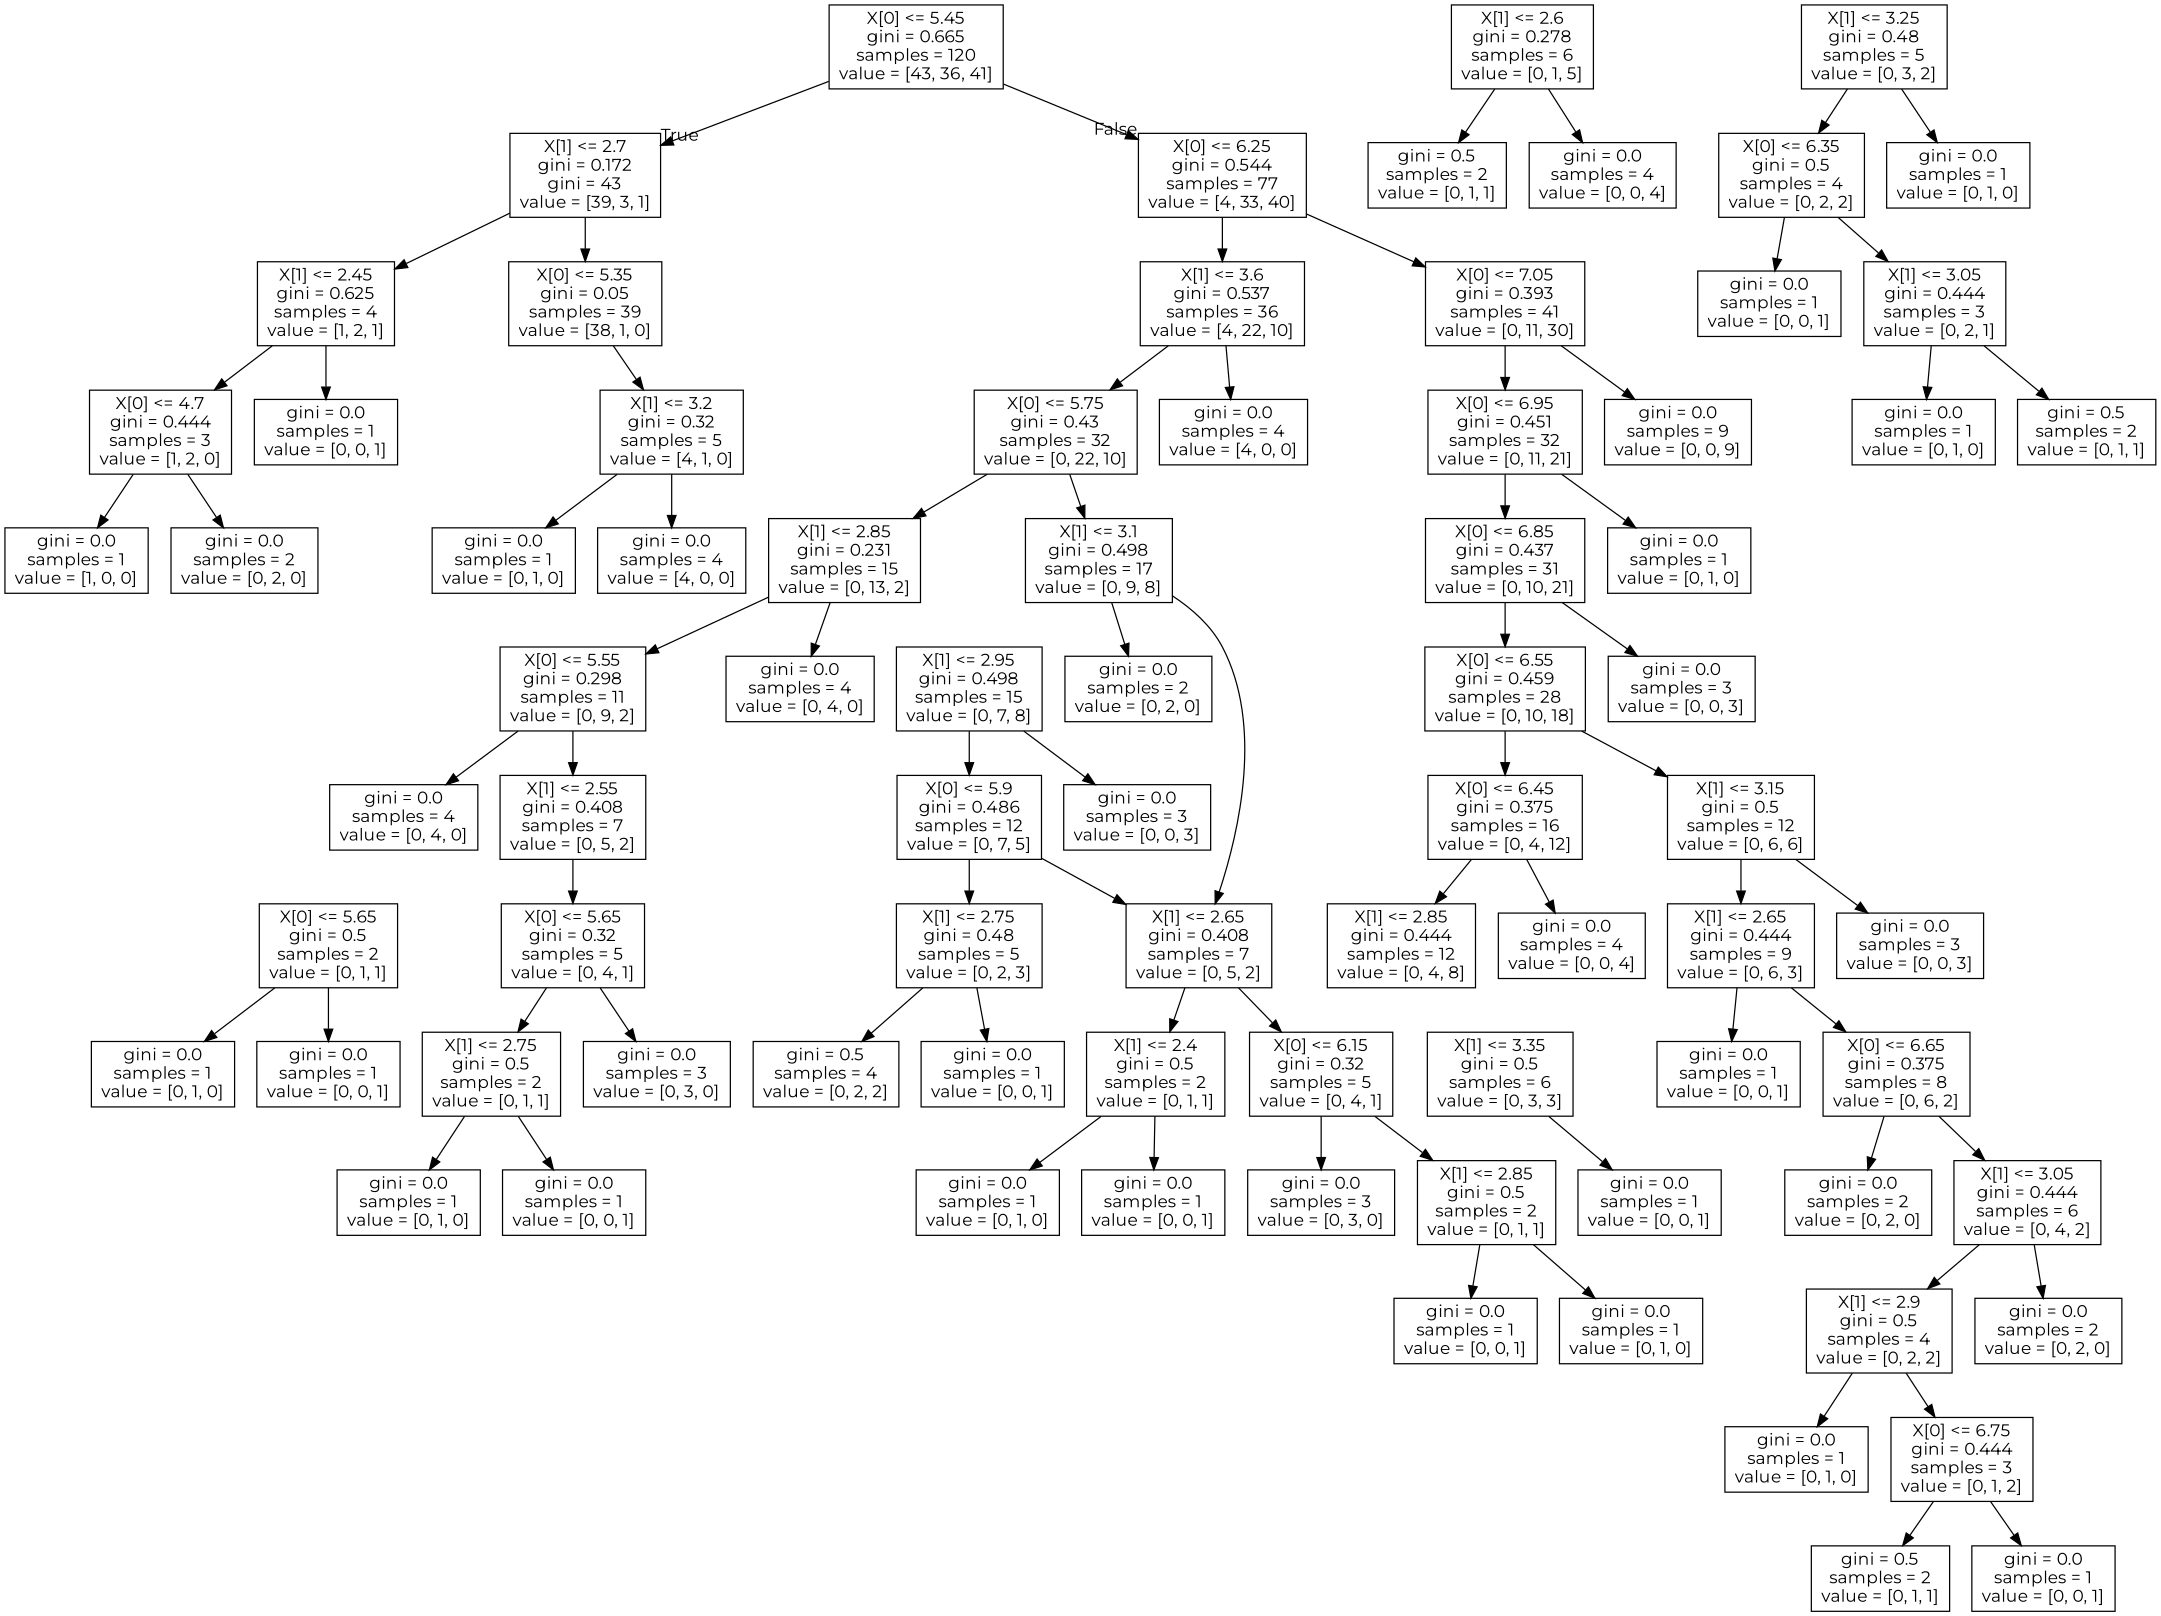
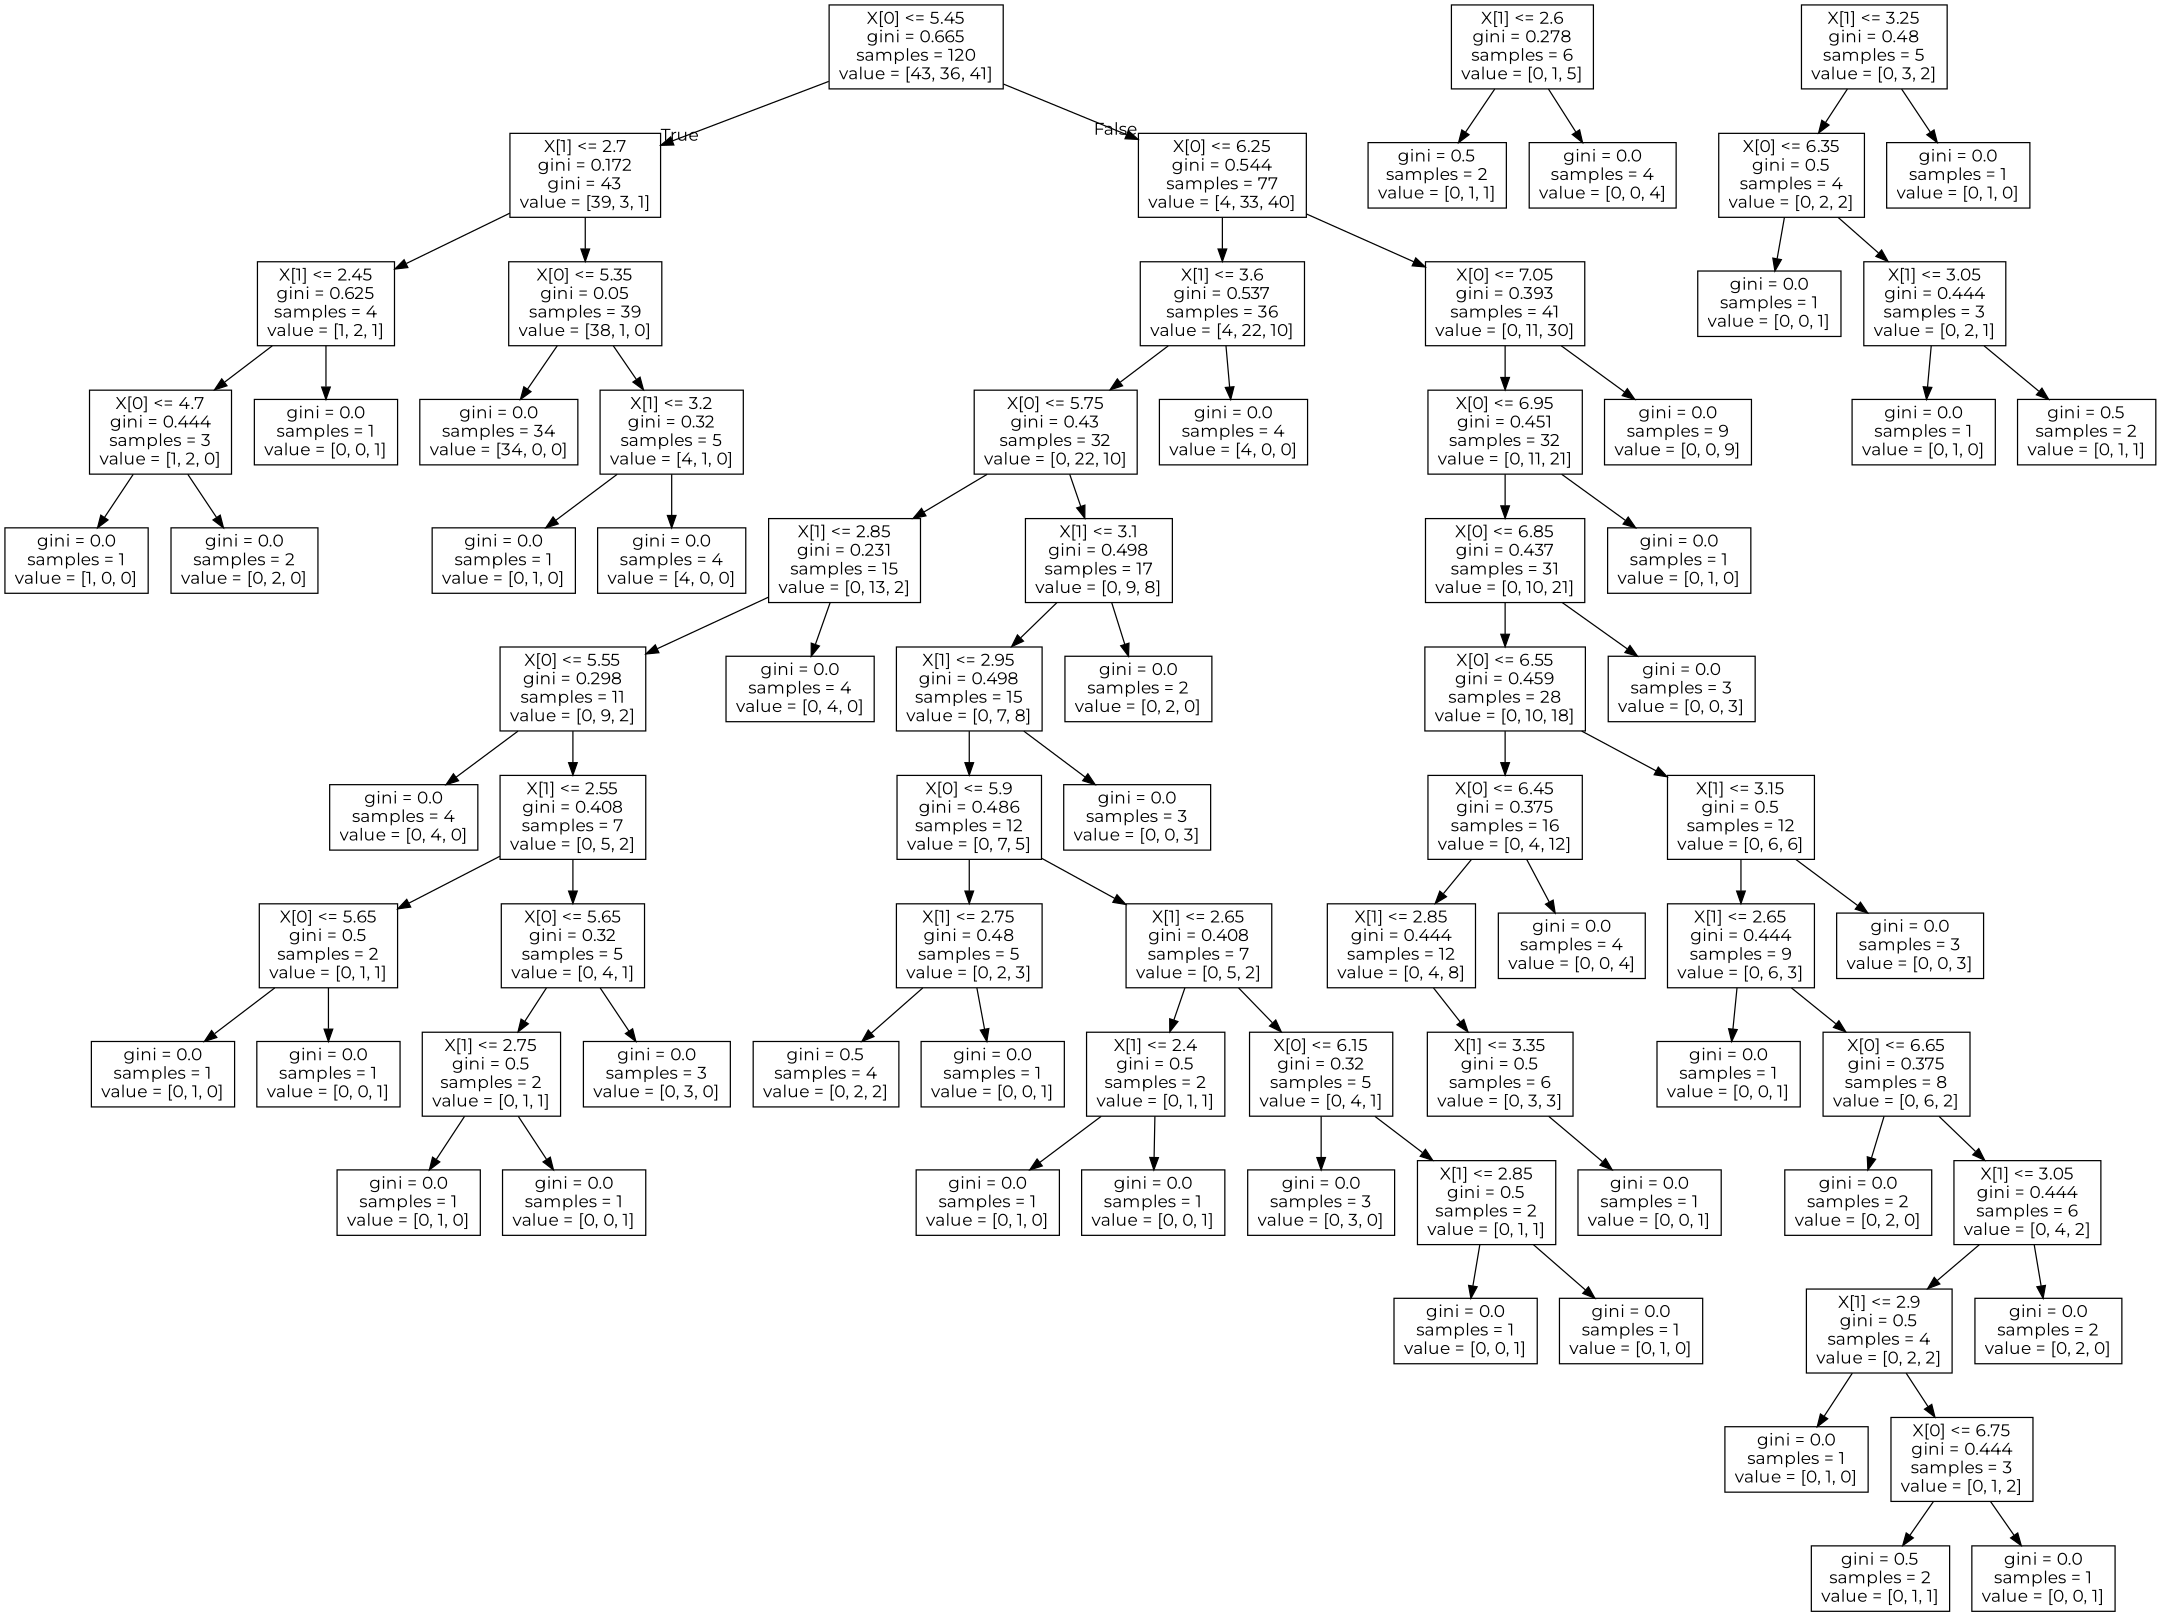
none -> (499, 432)
(1244, 733) -> (1039, 620)
none -> (454, 880)
none -> (1447, 1005)
